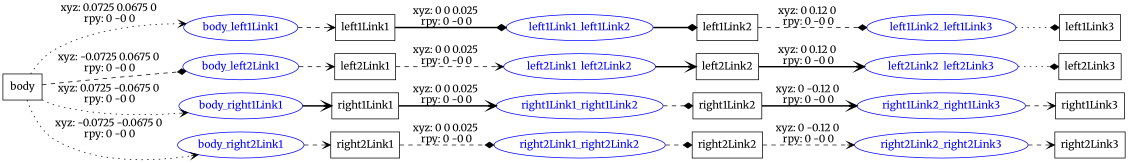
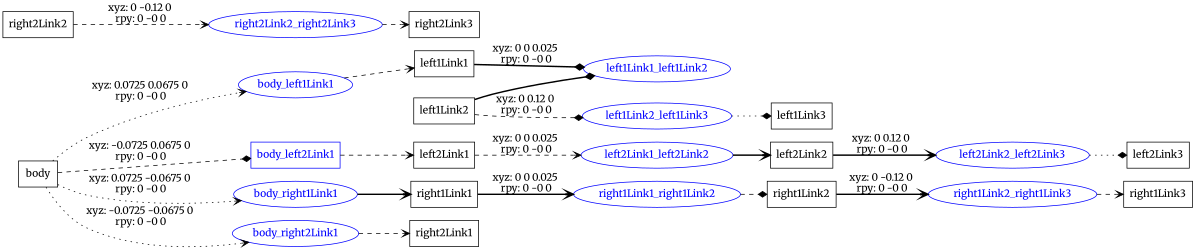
(670, 28) -> (530, 86)
(241, 67) -> (296, 155)
(580, 145) -> none
